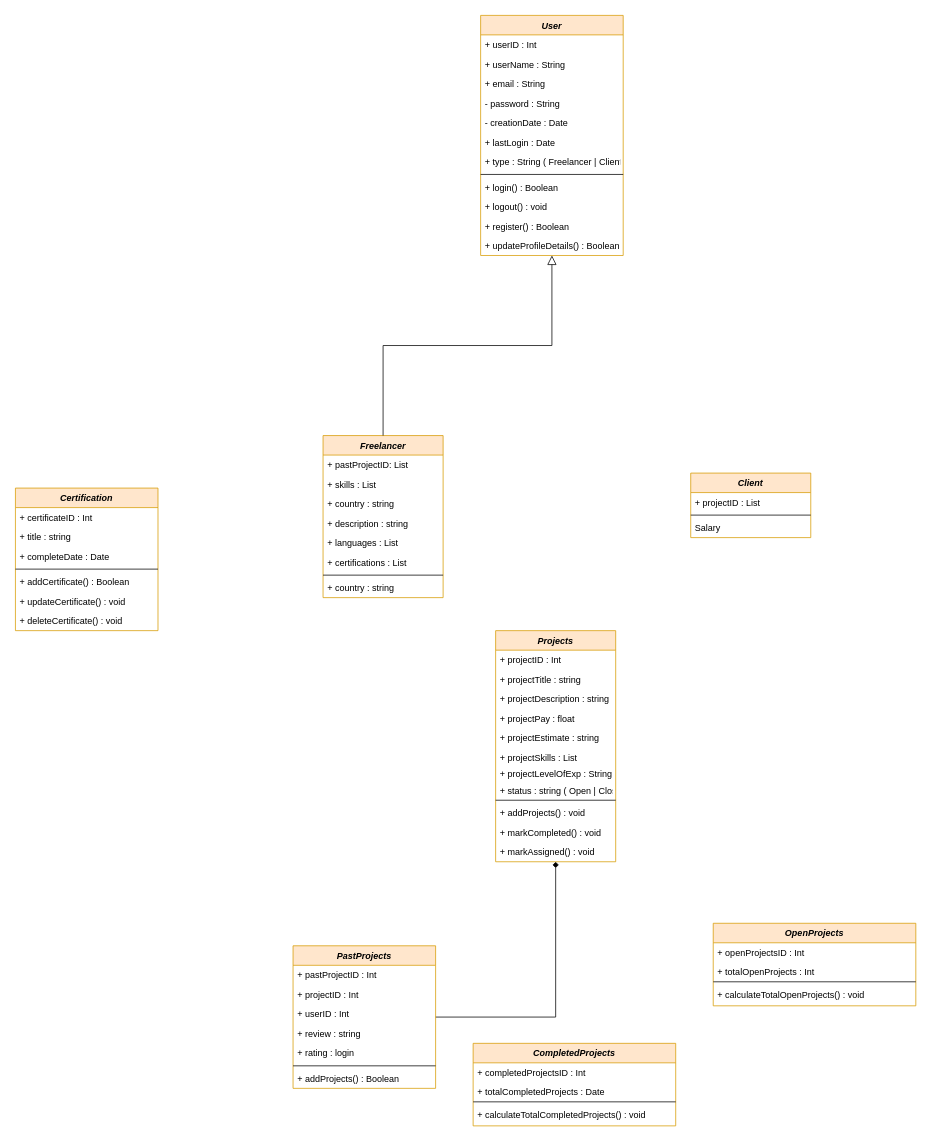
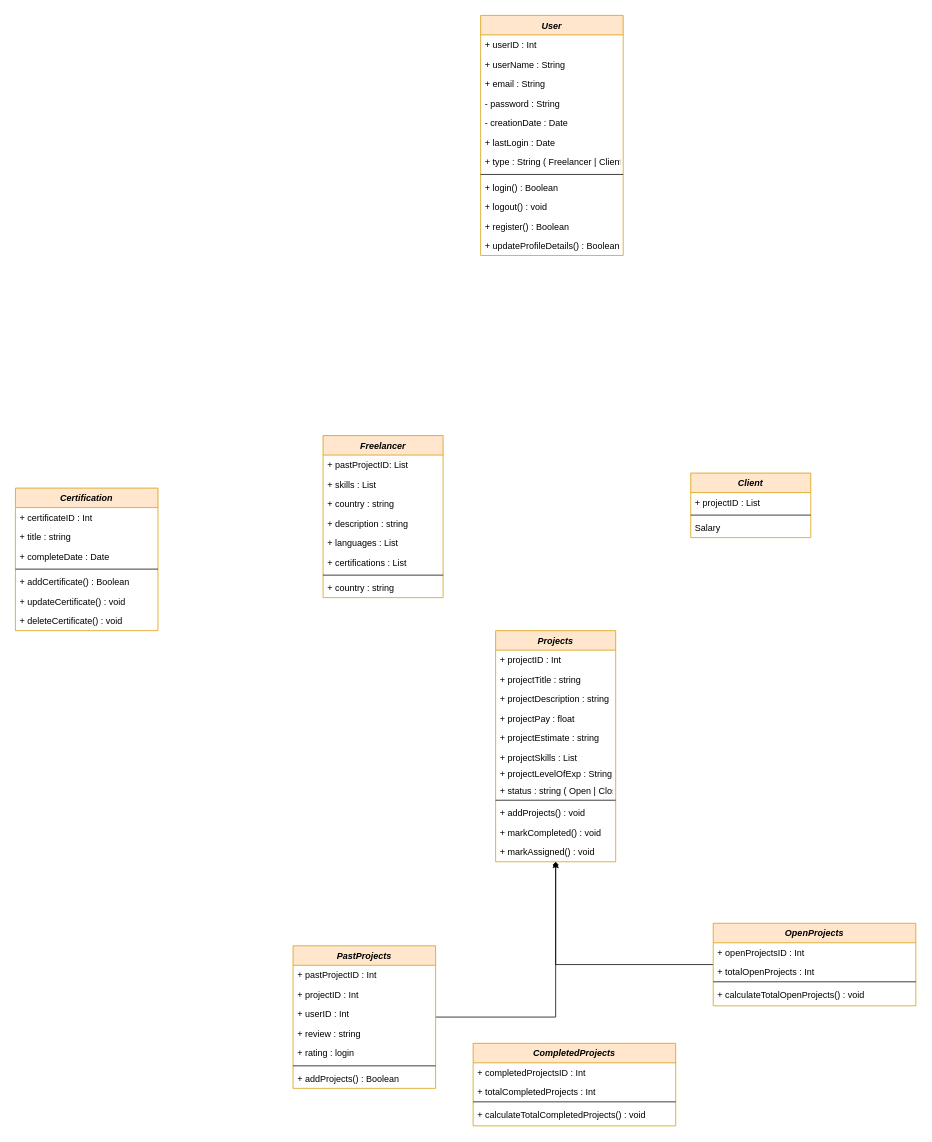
(462, 345) -> none
none -> (634, 964)
(548, 1092) -> (546, 1092)
